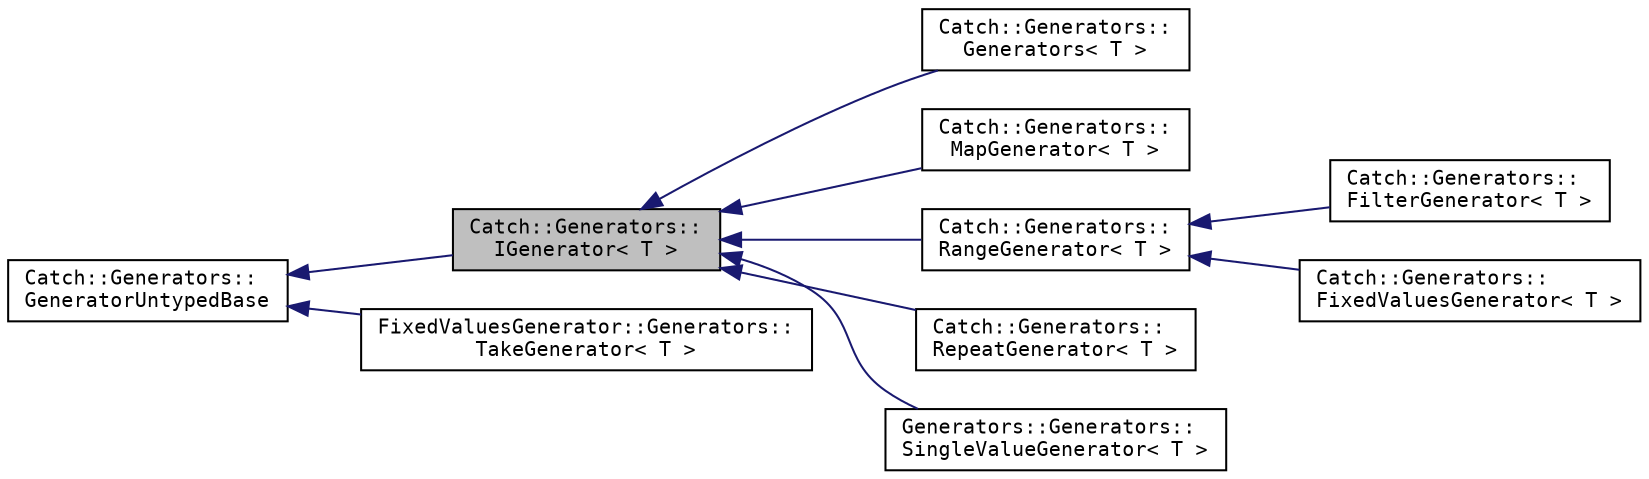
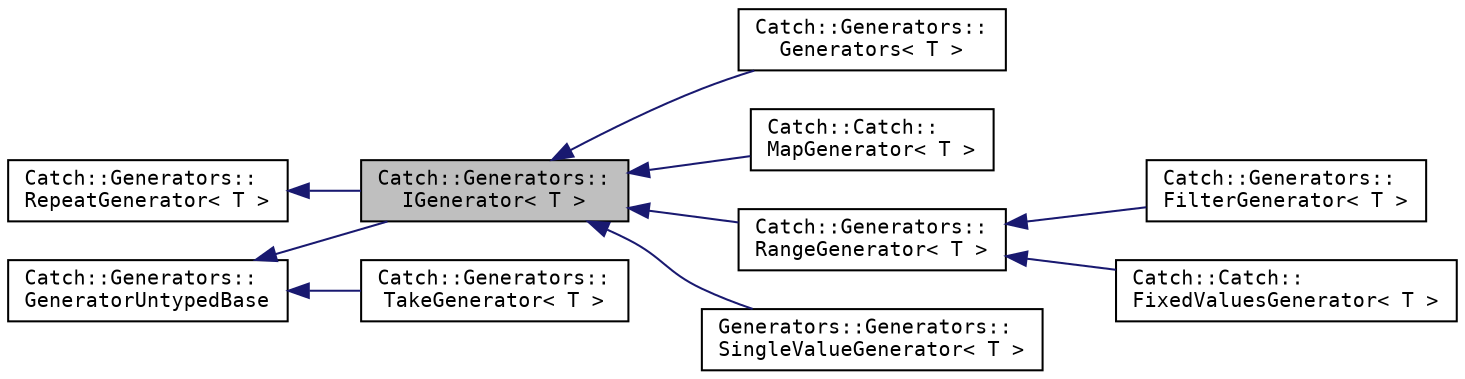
(1056, 140) -> (872, 140)
(1470, 291) -> (1286, 291)
(837, 293) -> (335, 191)
(587, 340) -> (495, 291)
